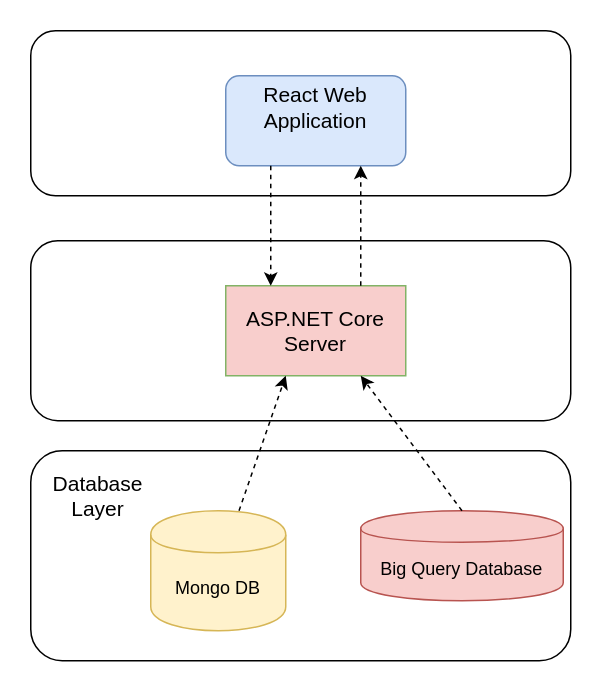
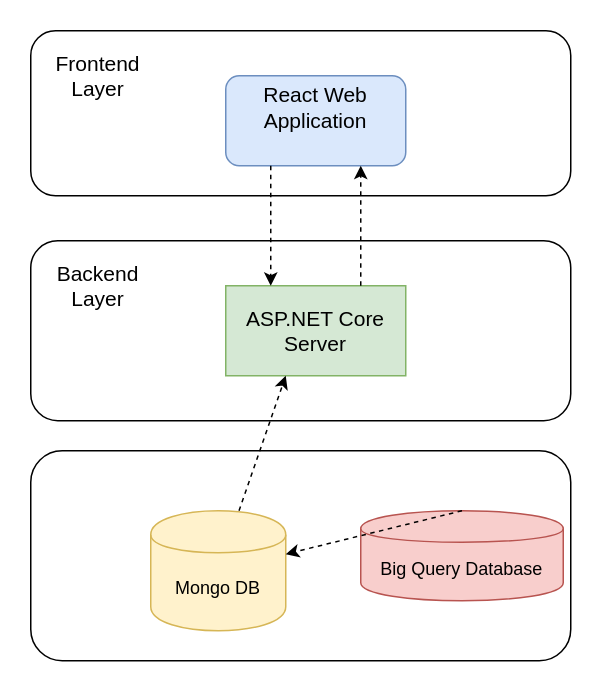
none -> (98, 76)
none -> (98, 286)
(316, 331) -> (316, 331)
(415, 447) -> (417, 522)
(98, 496) -> none
